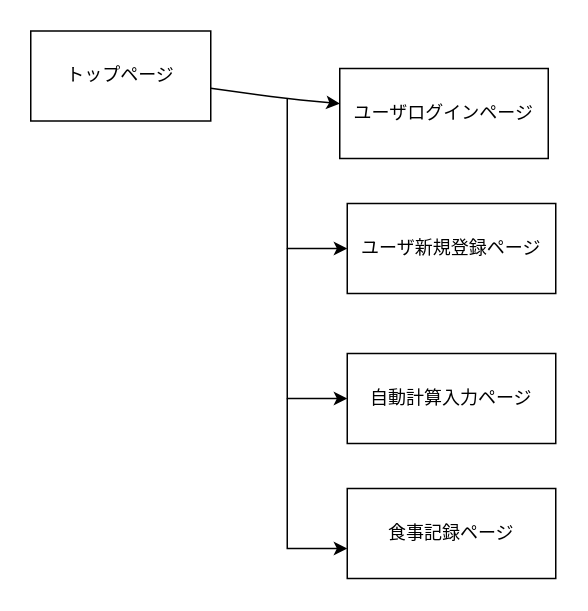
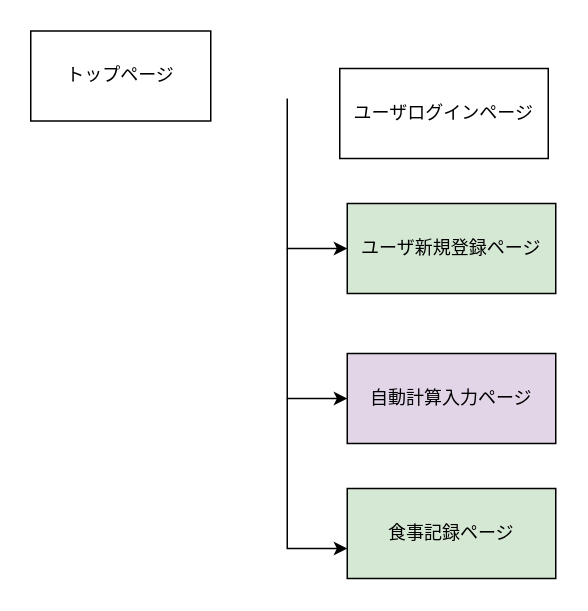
(270, 96) -> none
(452, 248) -> (452, 248)
(452, 398) -> (452, 398)
(452, 533) -> (452, 533)
